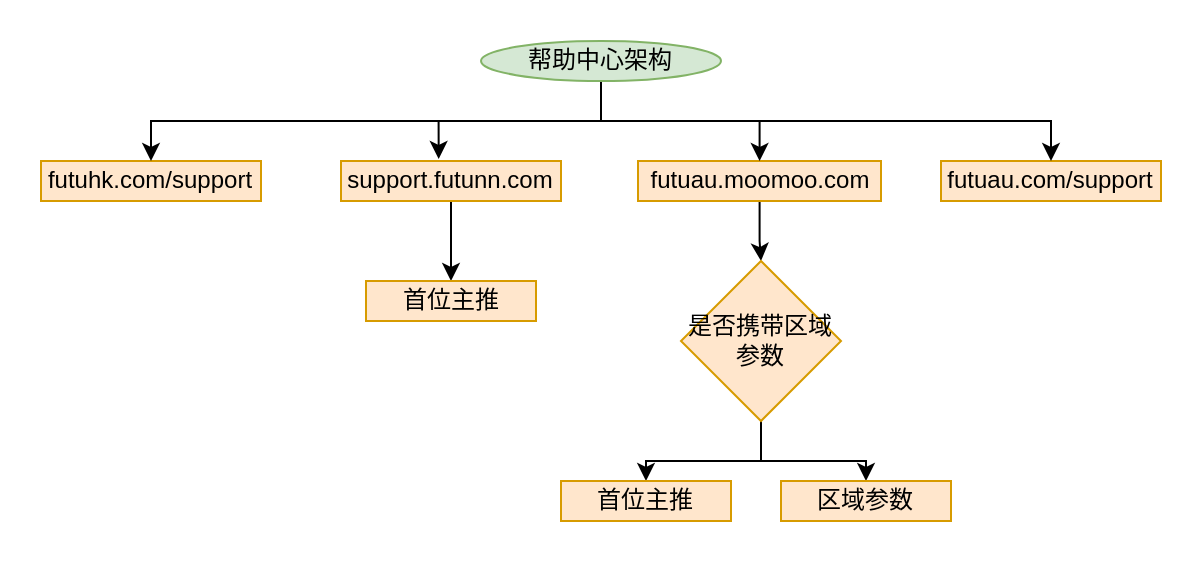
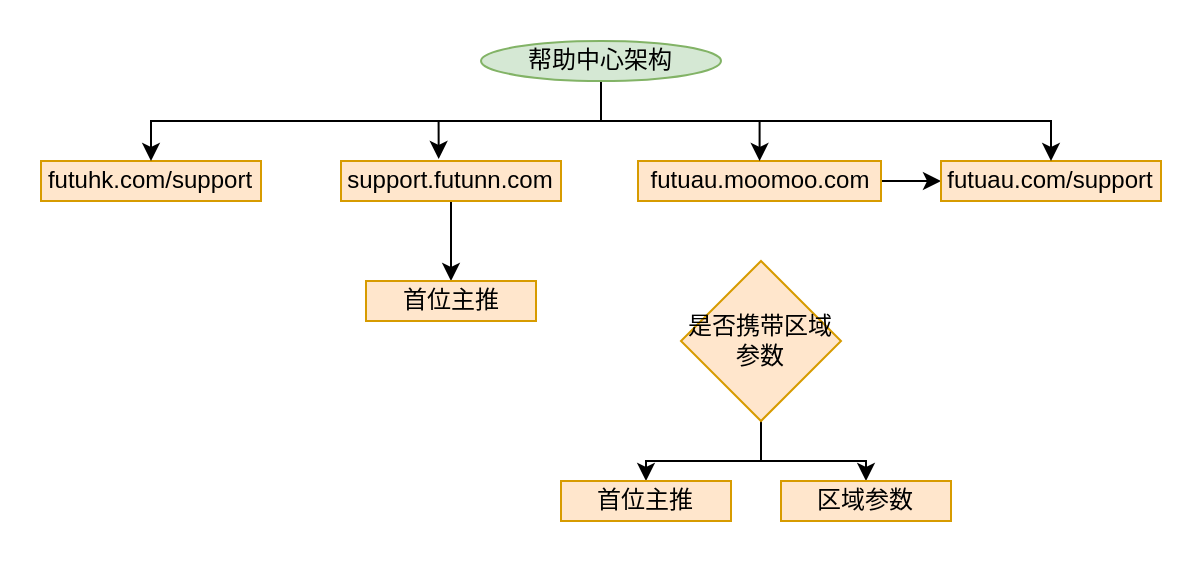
(760, 224) -> (918, 181)
